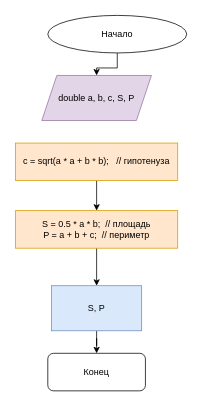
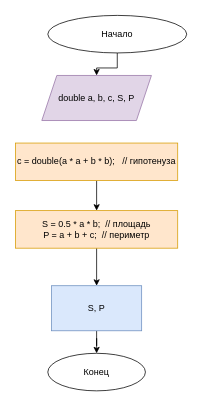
(96, 162) -> (96, 162)
(96, 372) -> (96, 372)
